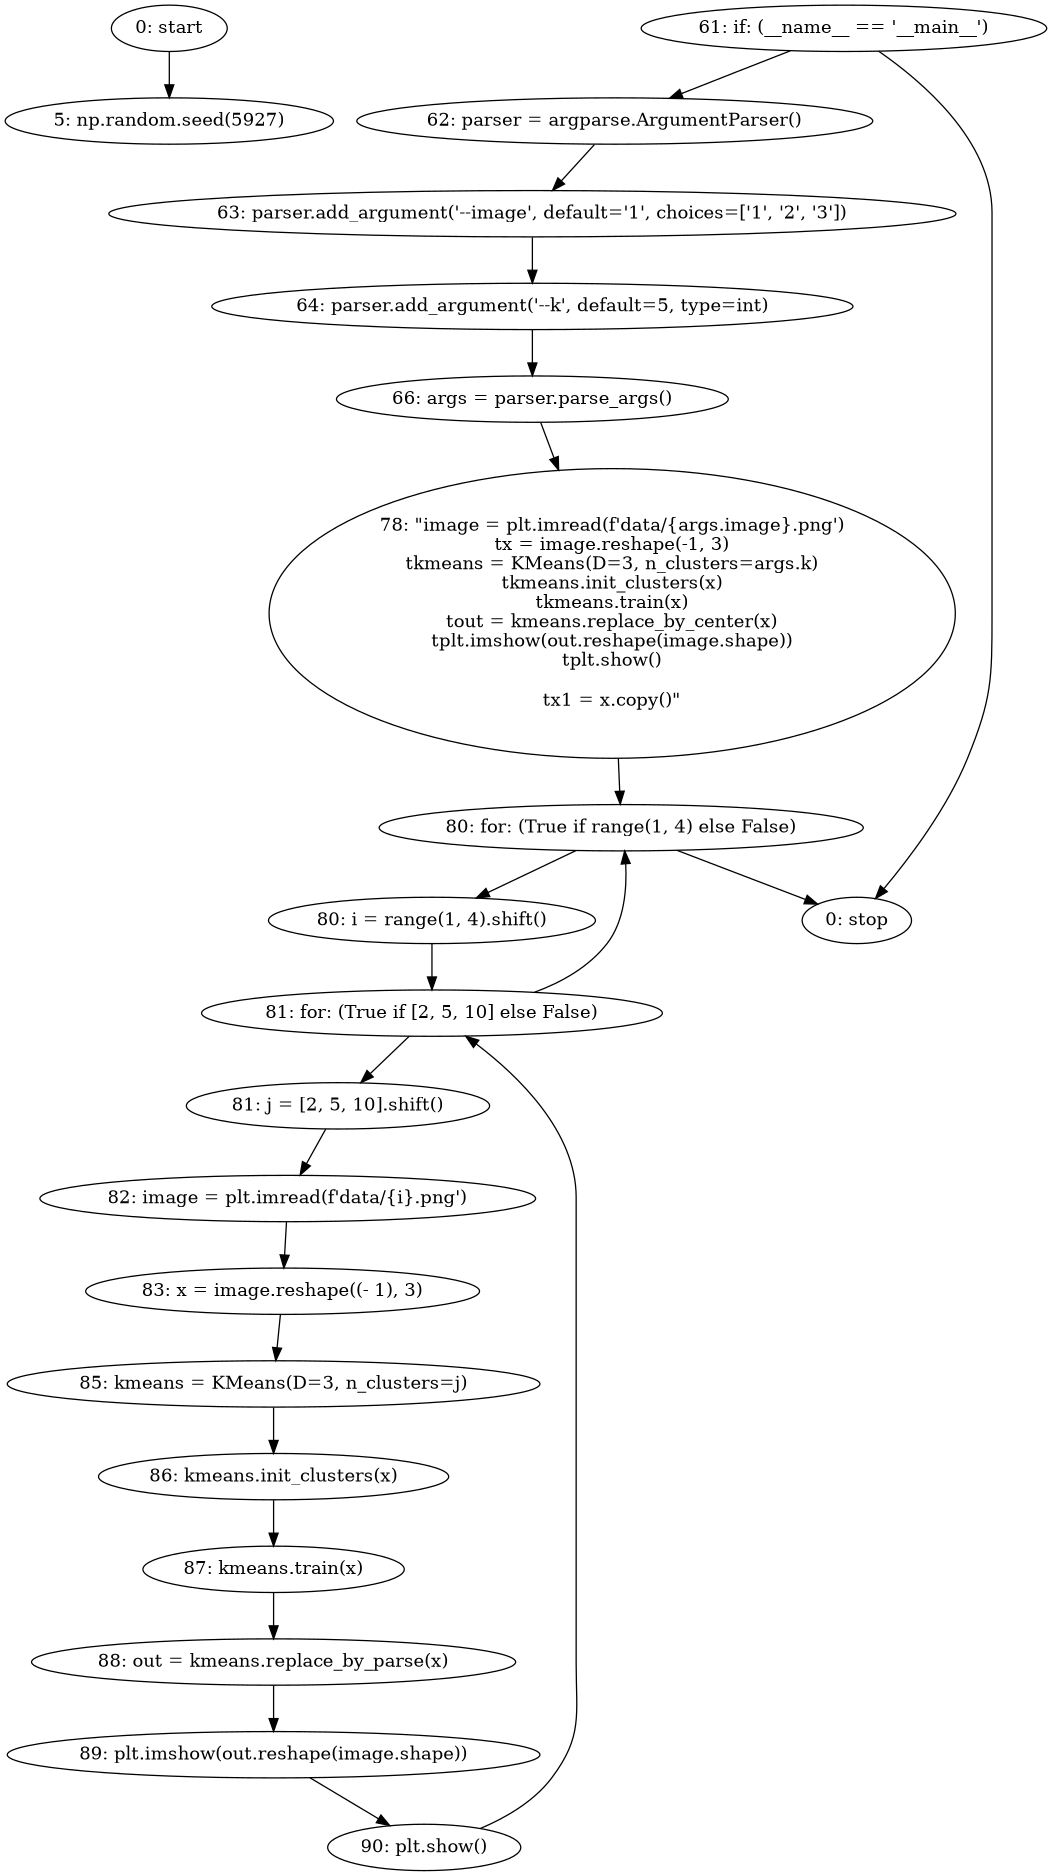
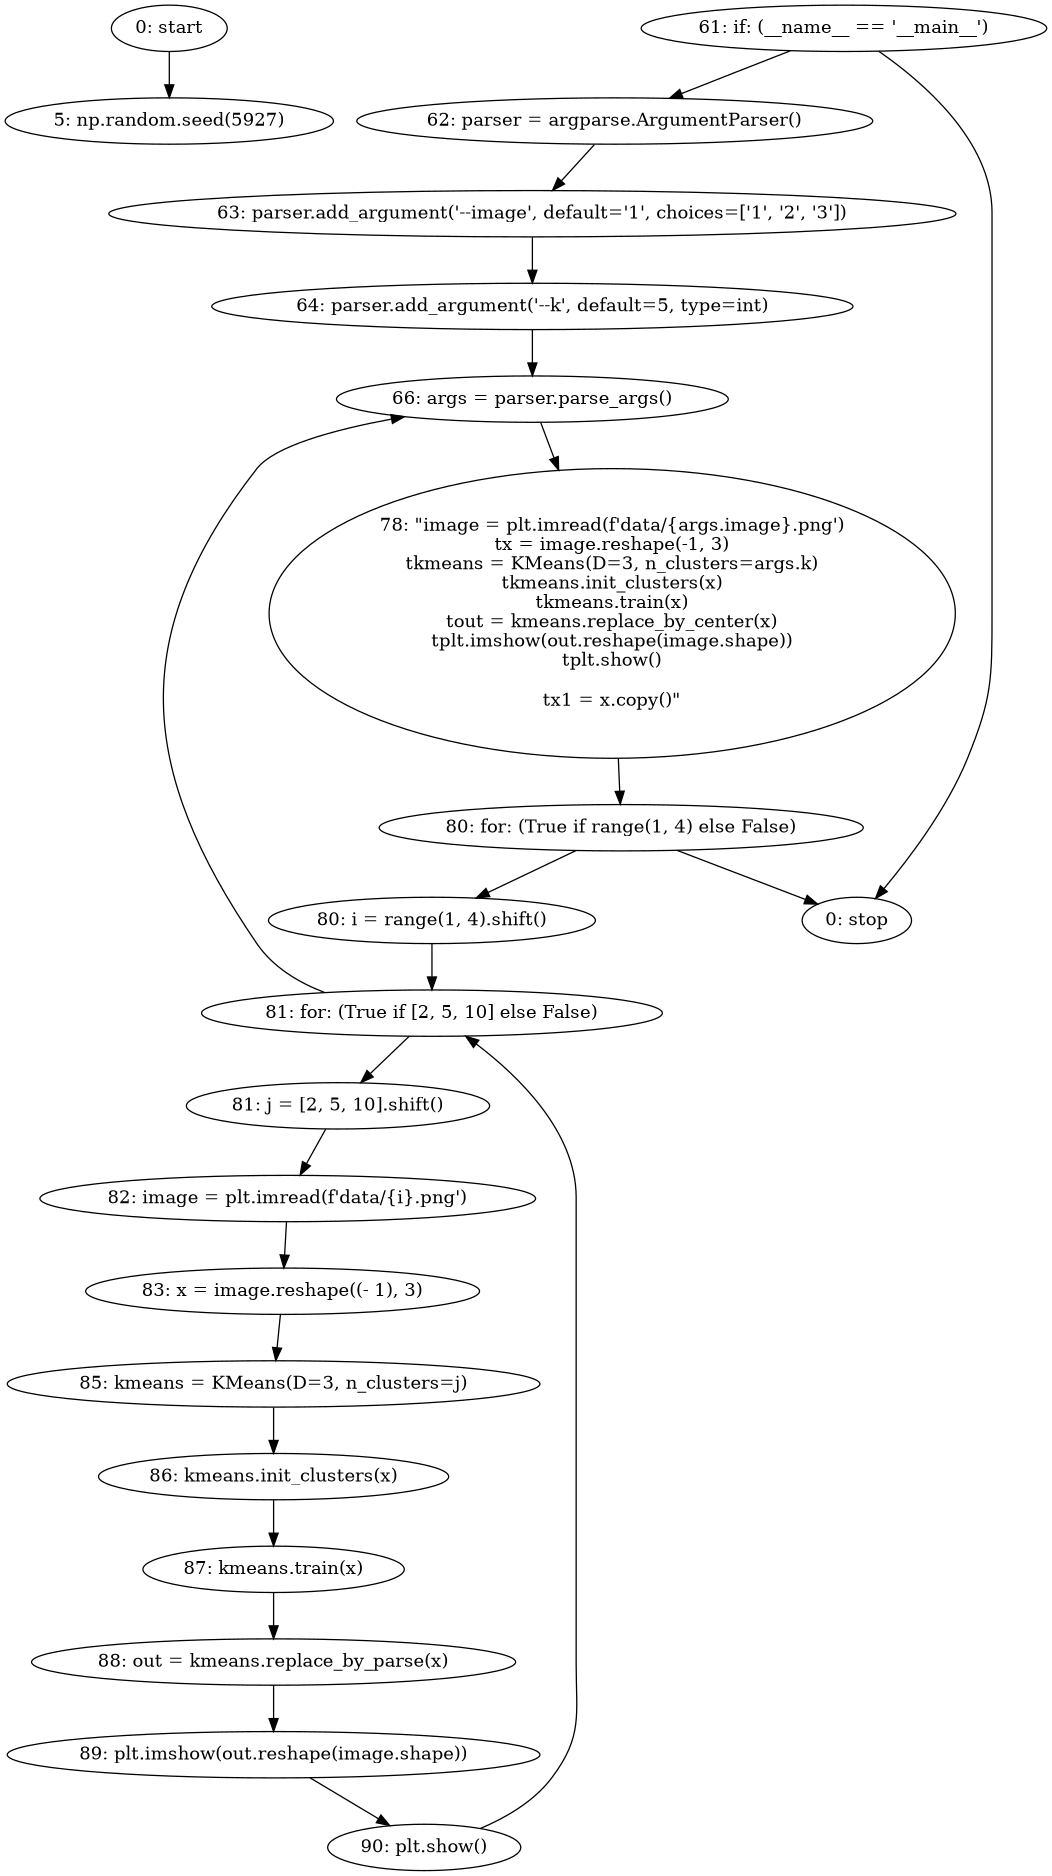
(605, 946) -> (166, 675)
